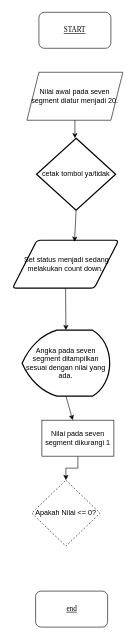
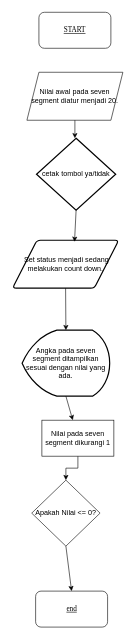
(66, 513) -> (66, 513)
none -> (68, 566)
